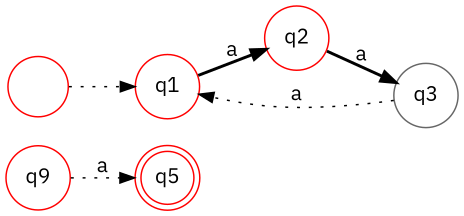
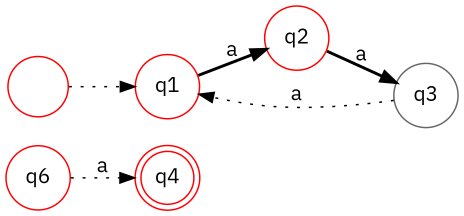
(38, 178) -> (38, 178)
(167, 178) -> (167, 178)
